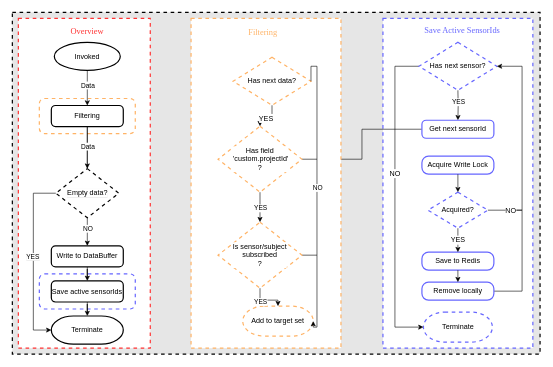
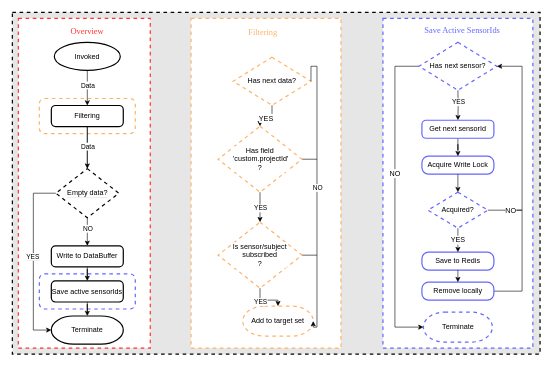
(366, 129) -> (458, 147)
